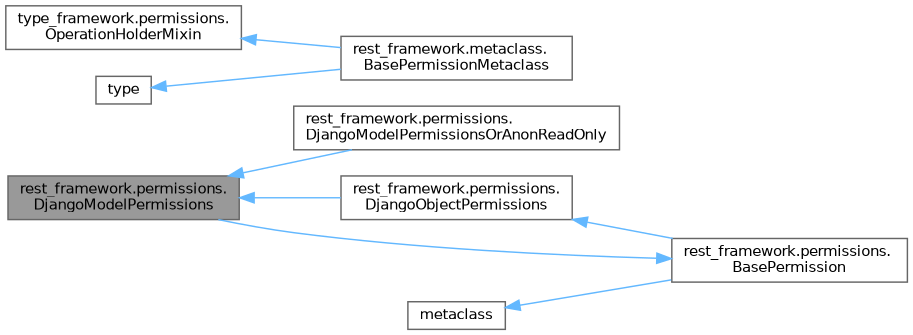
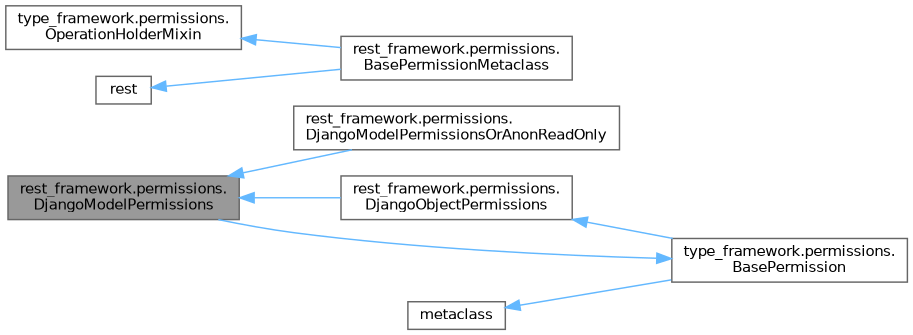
(457, 58) -> (457, 58)
(124, 90) -> (124, 90)
(790, 260) -> (790, 260)
